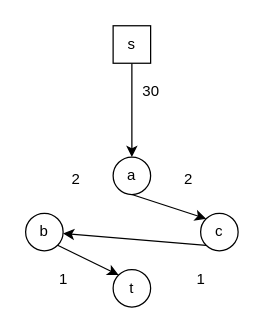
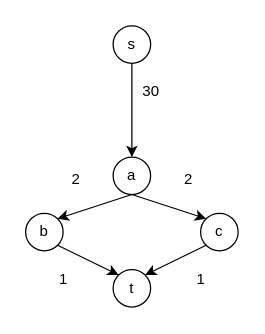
(132, 44) -> (132, 44)
none -> (98, 206)
(139, 240) -> (180, 258)
